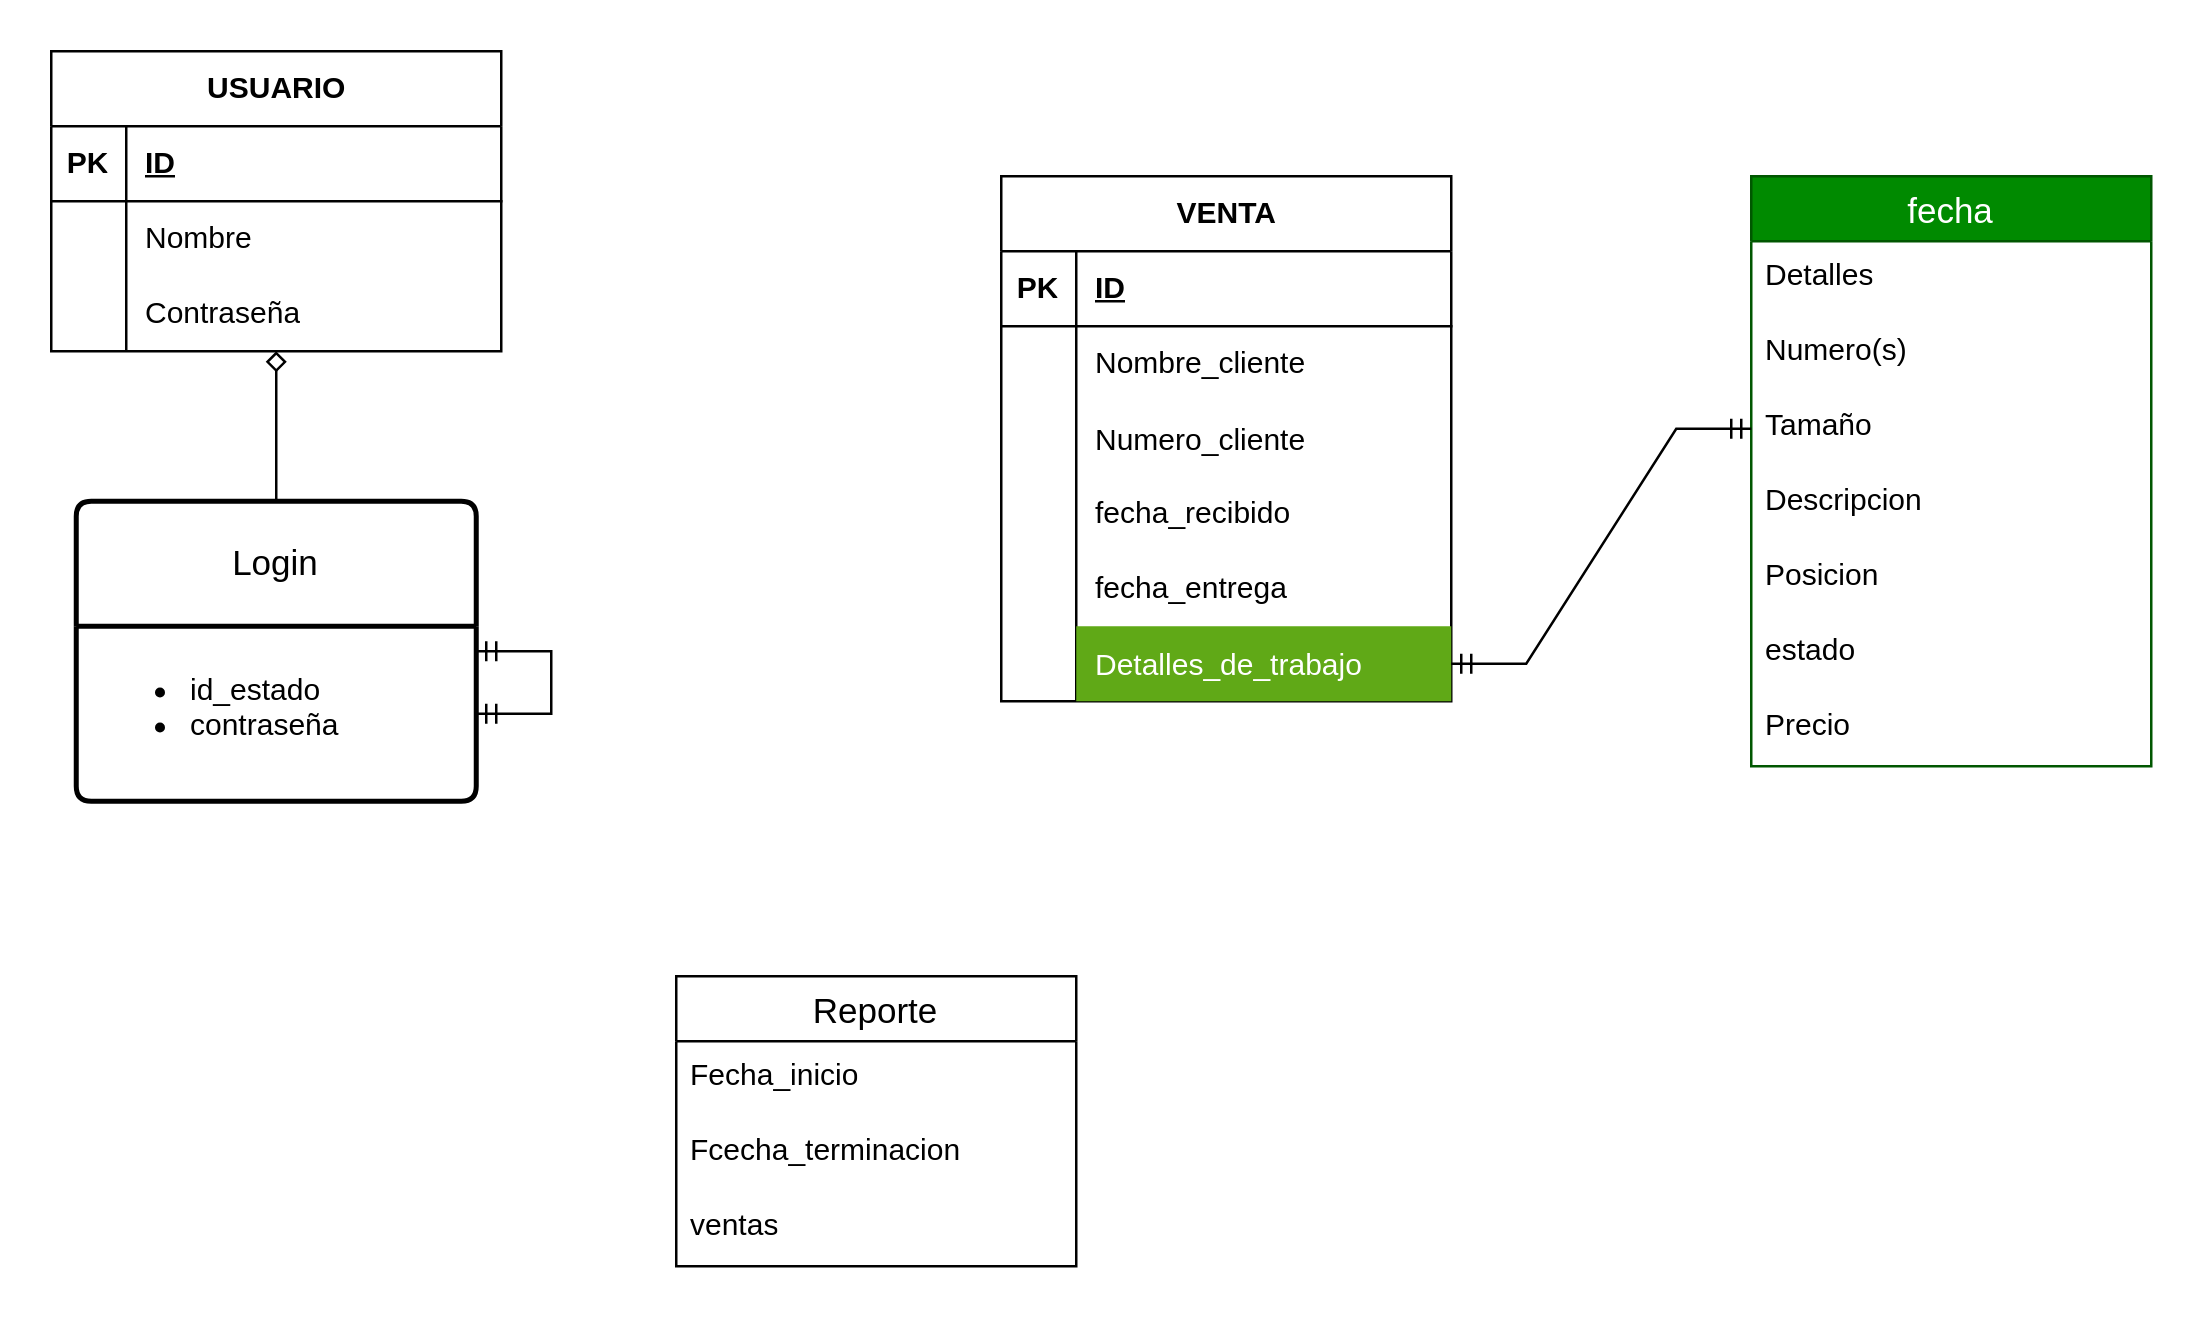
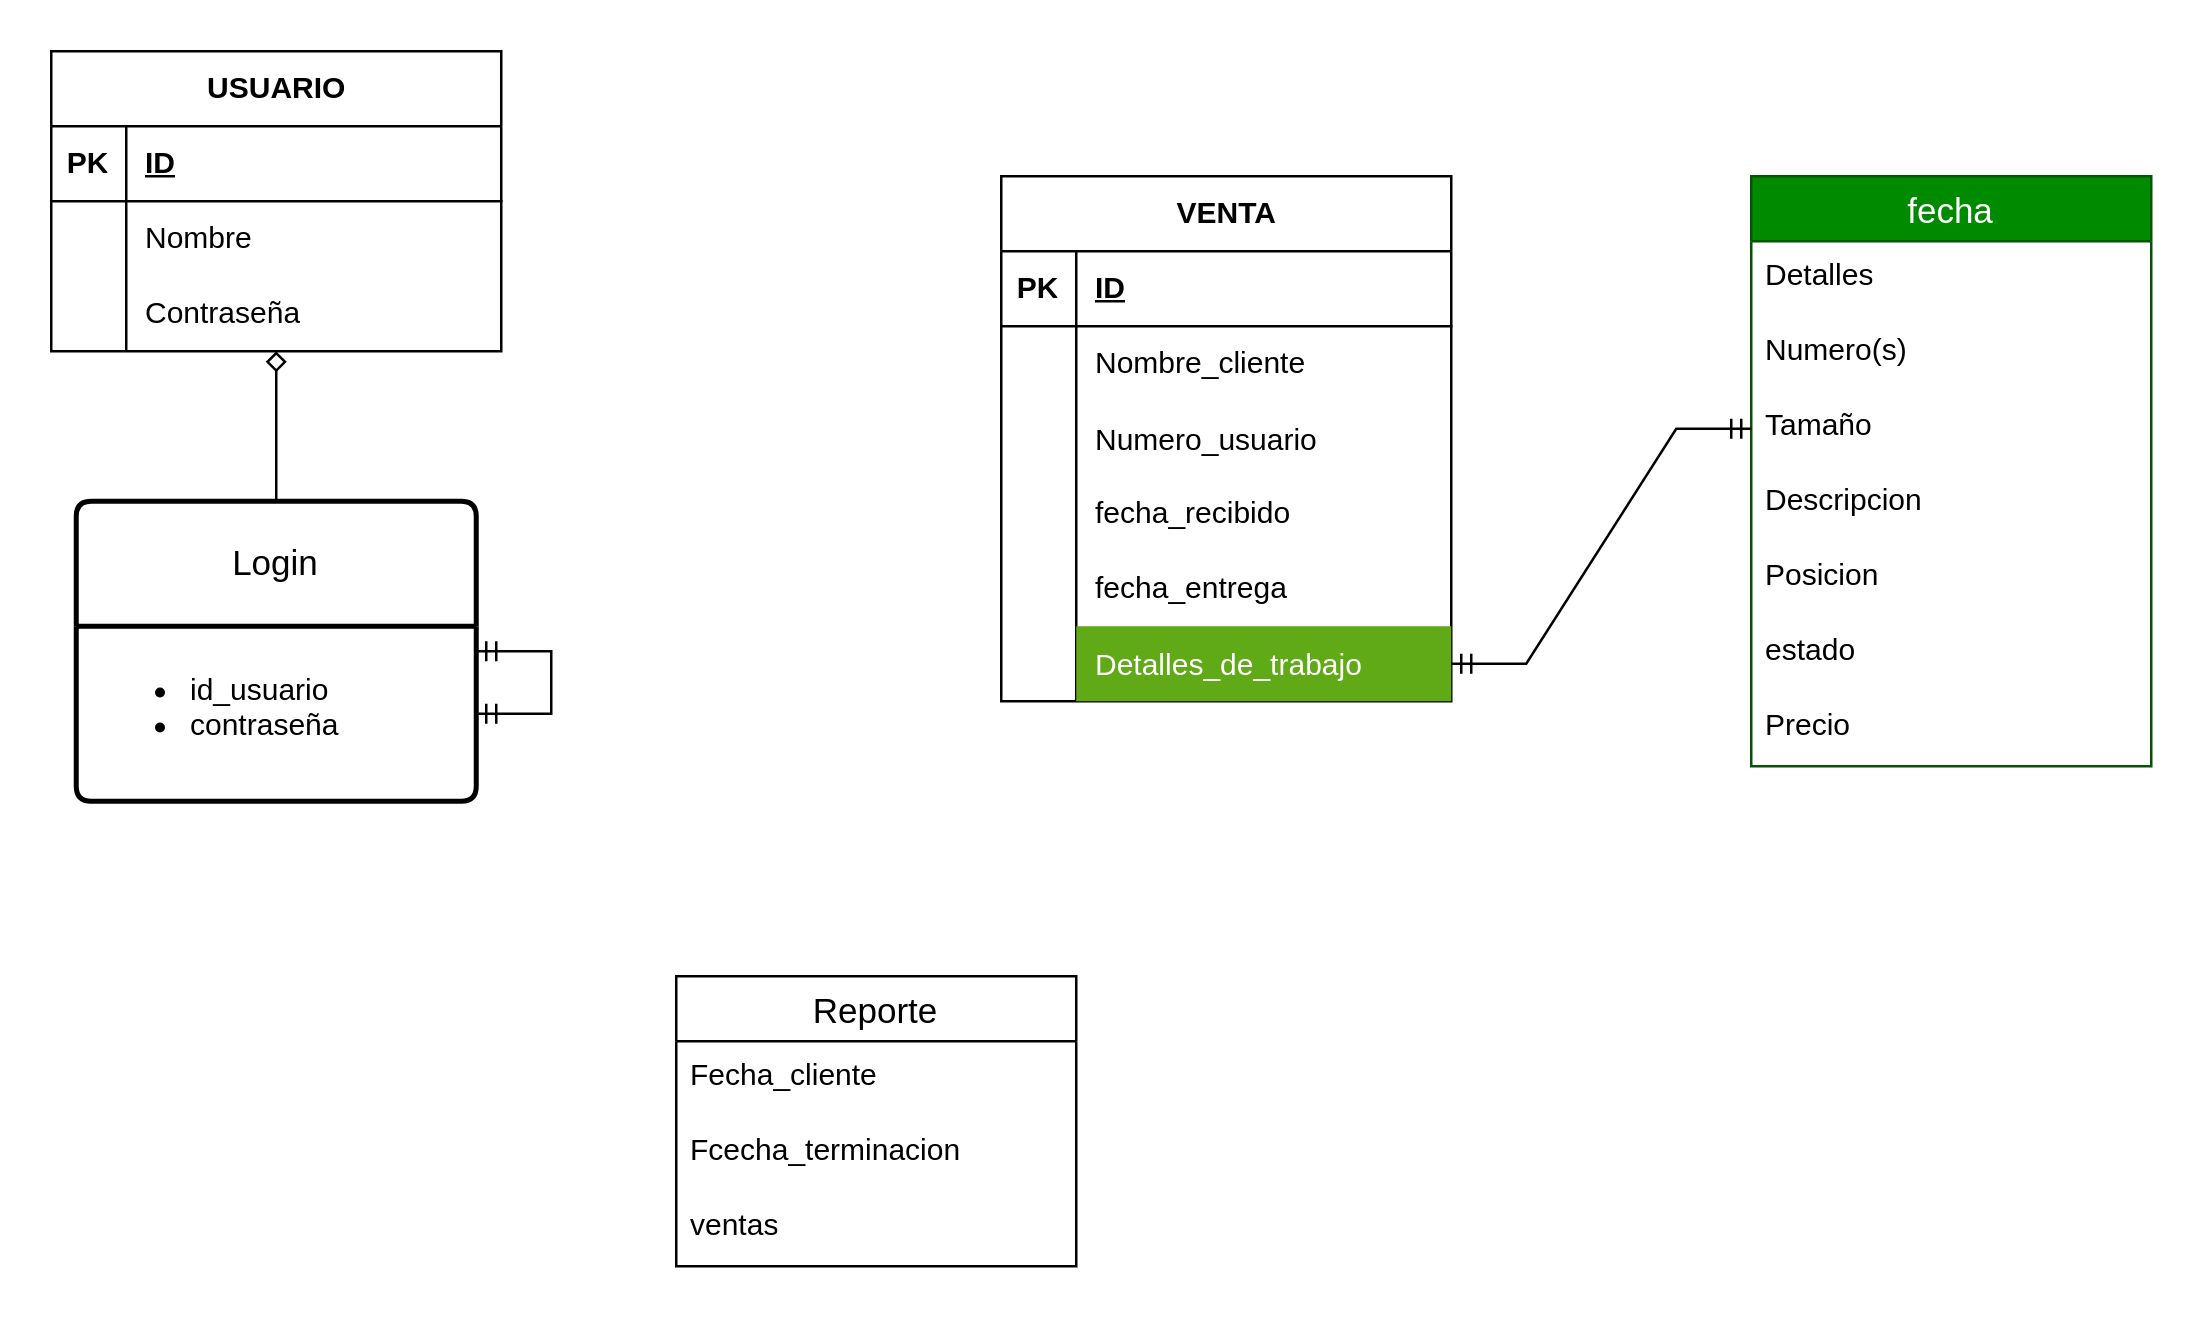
(1205, 440) -> (1209, 440)
(175, 680) -> (175, 680)
(780, 1077) -> (793, 1077)
